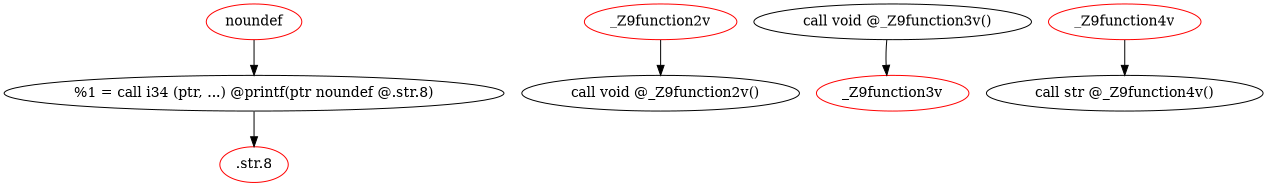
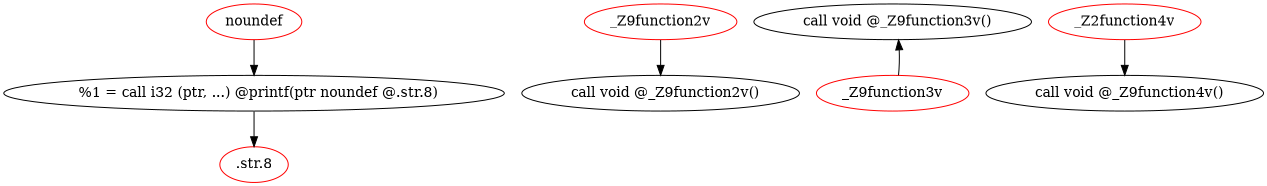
(1125, 22) -> (1125, 22)
(886, 53) -> (899, 63)
(254, 93) -> (254, 93)
(1125, 93) -> (1125, 93)
